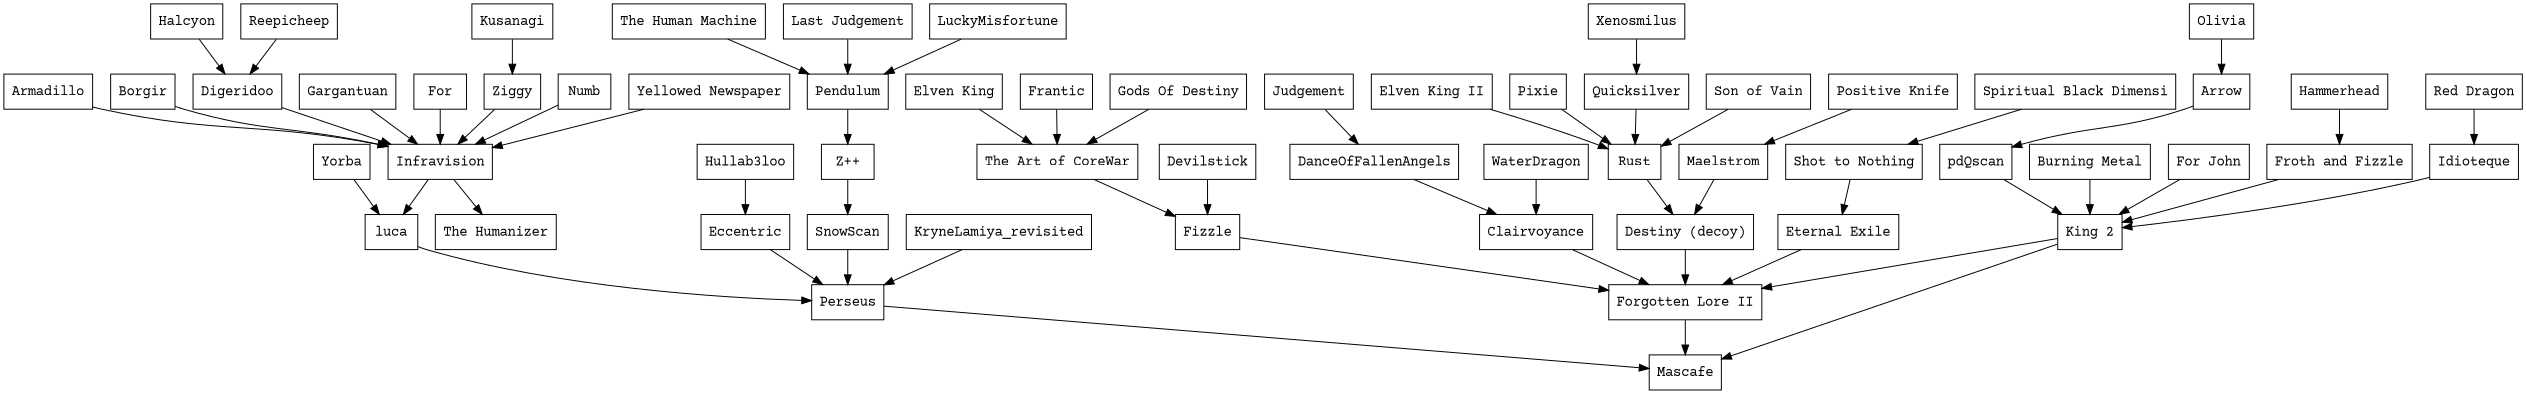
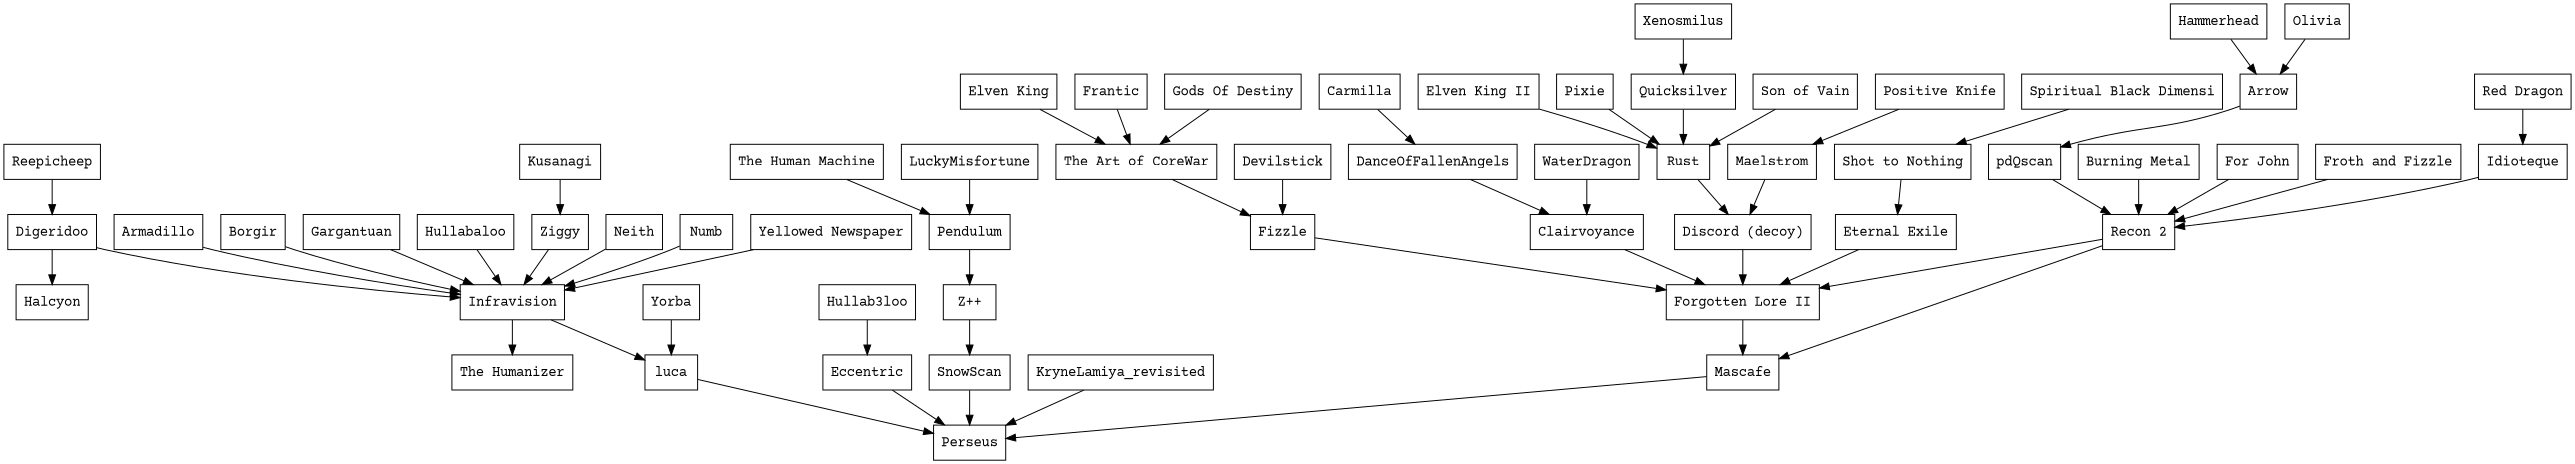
(848, 21) -> none
(209, 53) -> (52, 262)
(440, 92) -> (466, 232)
(1309, 92) -> (1360, 92)
(2340, 122) -> (2241, 53)
none -> (634, 232)
(1685, 232) -> (1743, 232)
(2090, 232) -> (2139, 232)
(1262, 337) -> (1361, 407)
